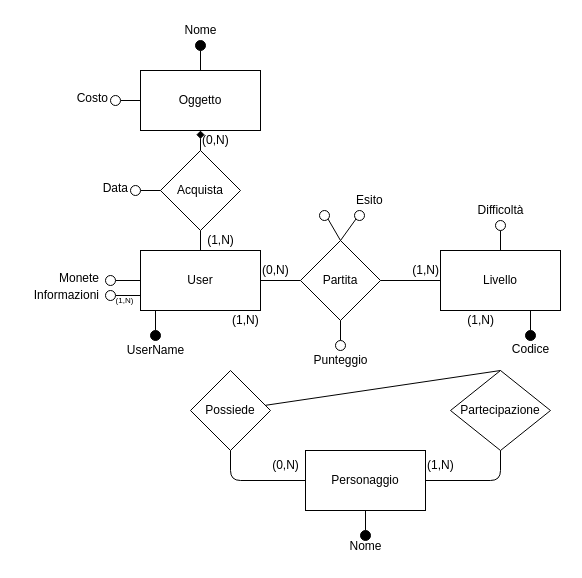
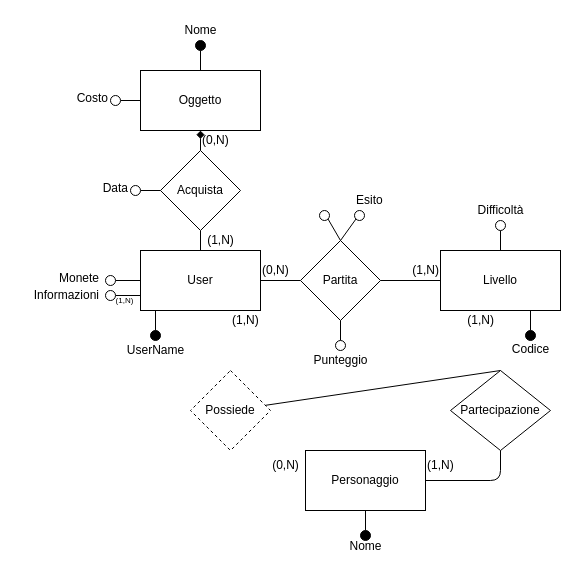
(231, 411) -> (231, 411)
(259, 481) -> none
